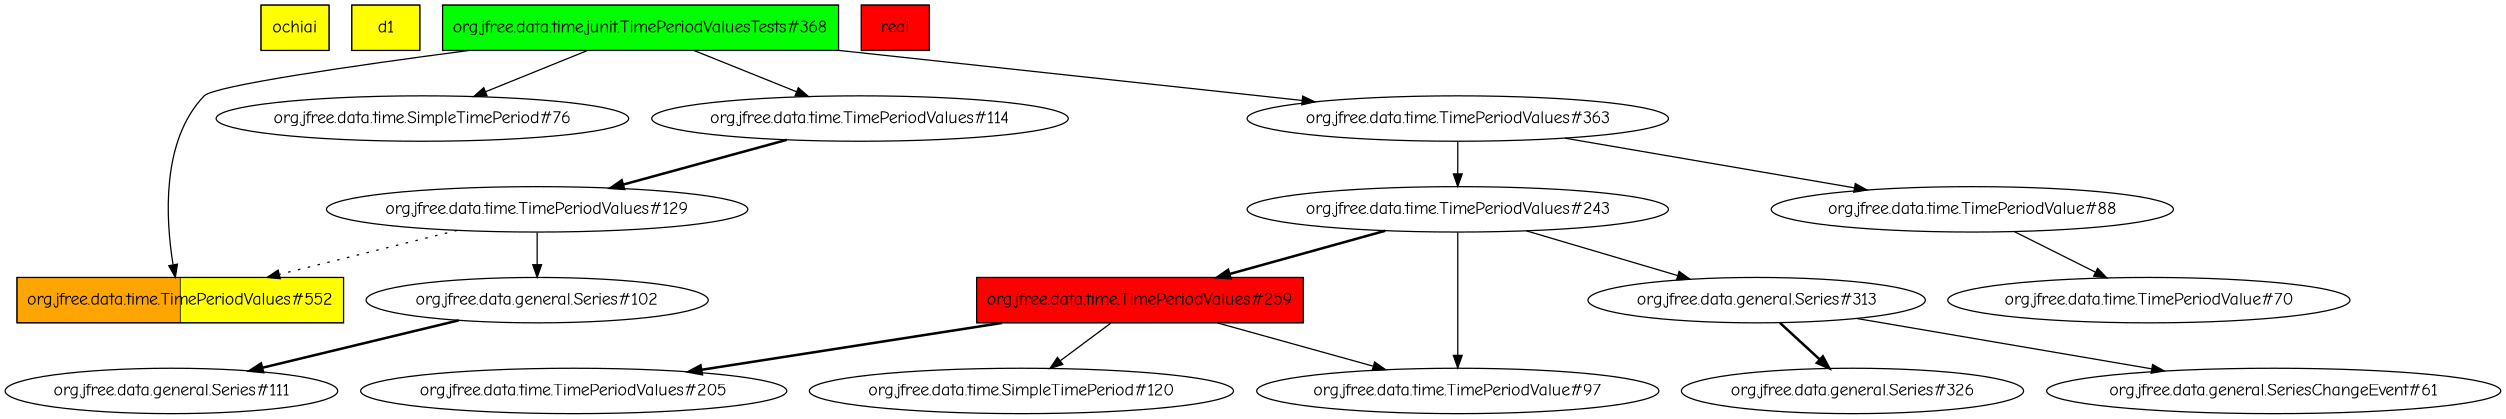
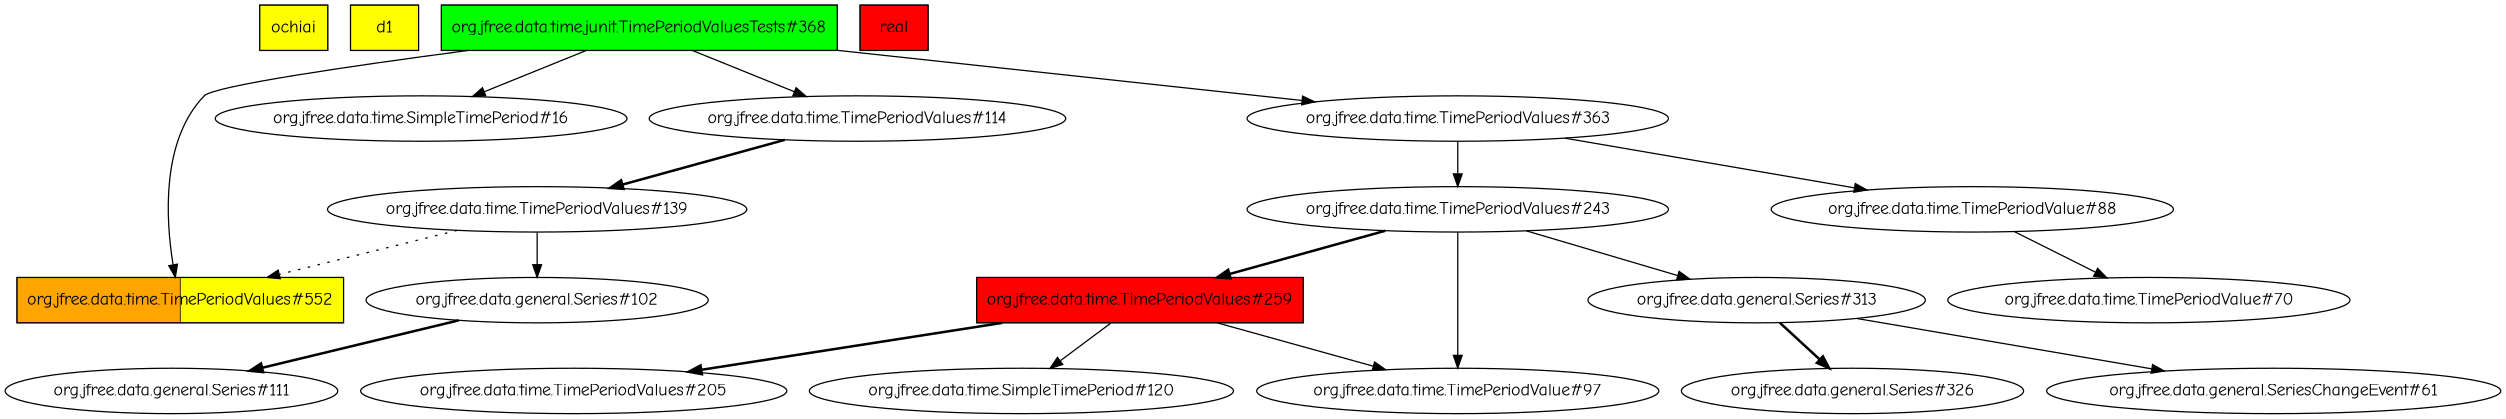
(422, 119) -> (421, 119)
(537, 209) -> (537, 209)
